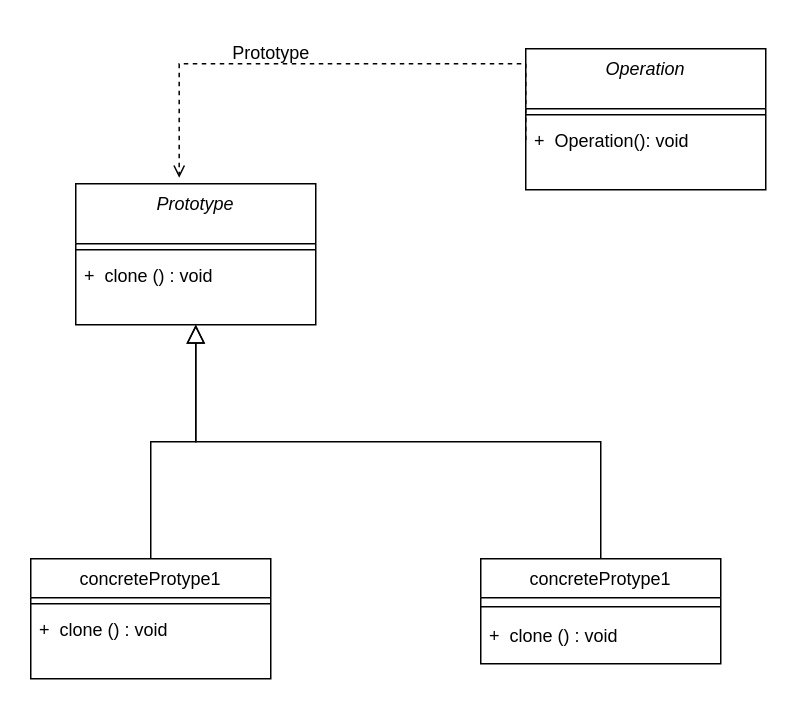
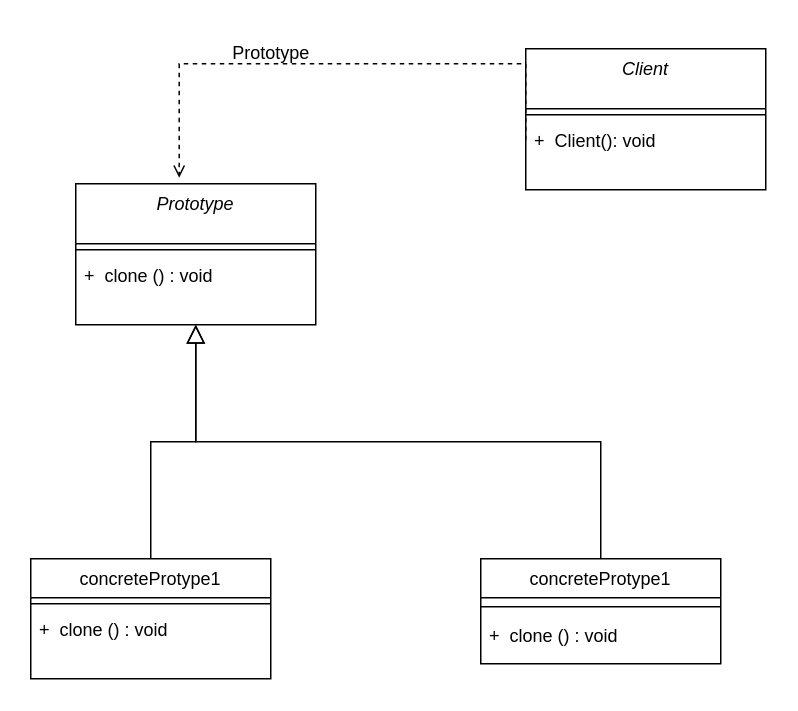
(645, 69) -> (645, 69)
(623, 141) -> (606, 141)
